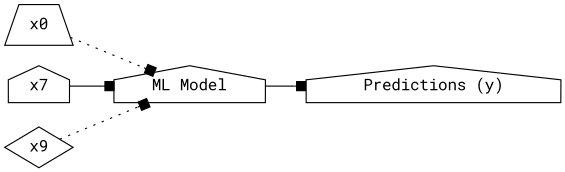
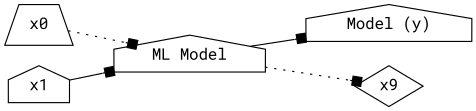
(39, 86) -> (39, 86)
(434, 86) -> (389, 25)
(99, 123) -> (308, 74)
